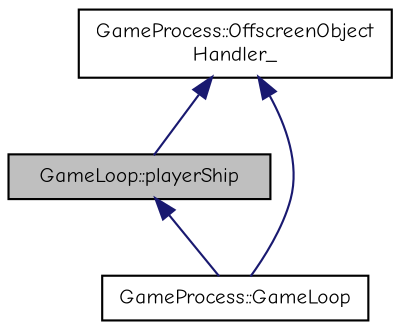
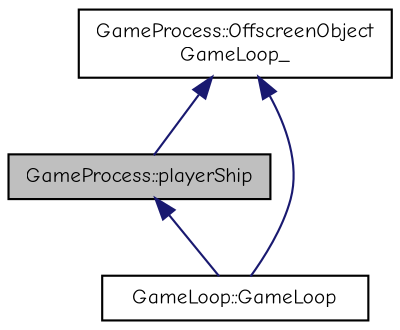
(235, 44) -> (235, 44)
(139, 177) -> (139, 177)
(235, 298) -> (235, 298)
